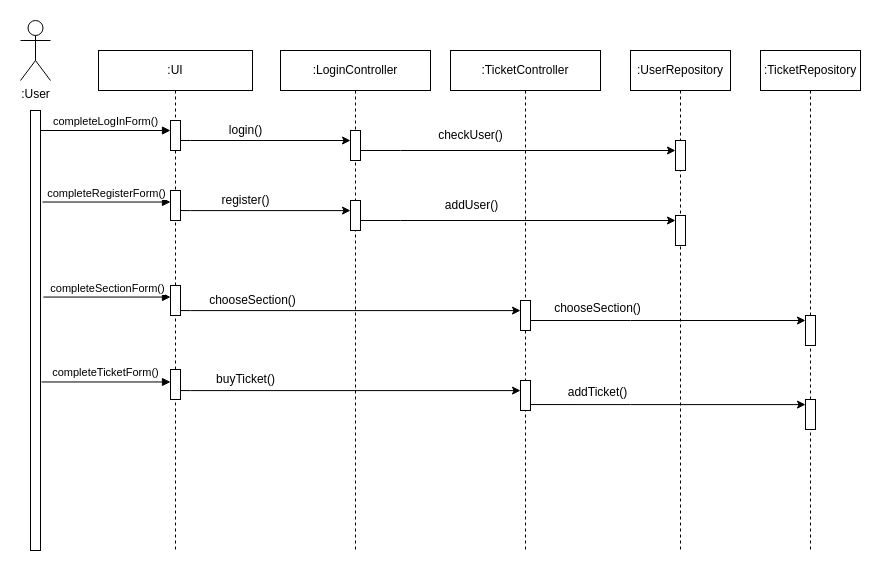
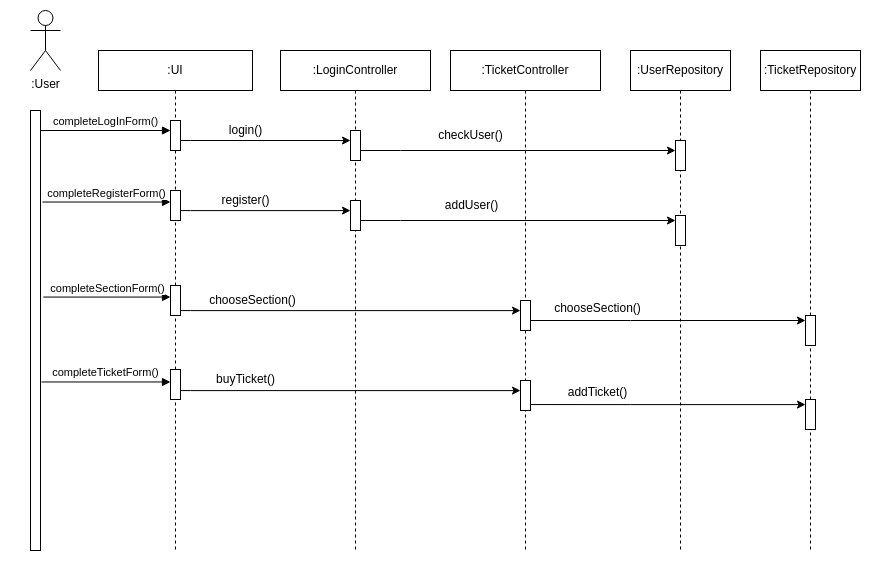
(36, 51) -> (46, 41)
